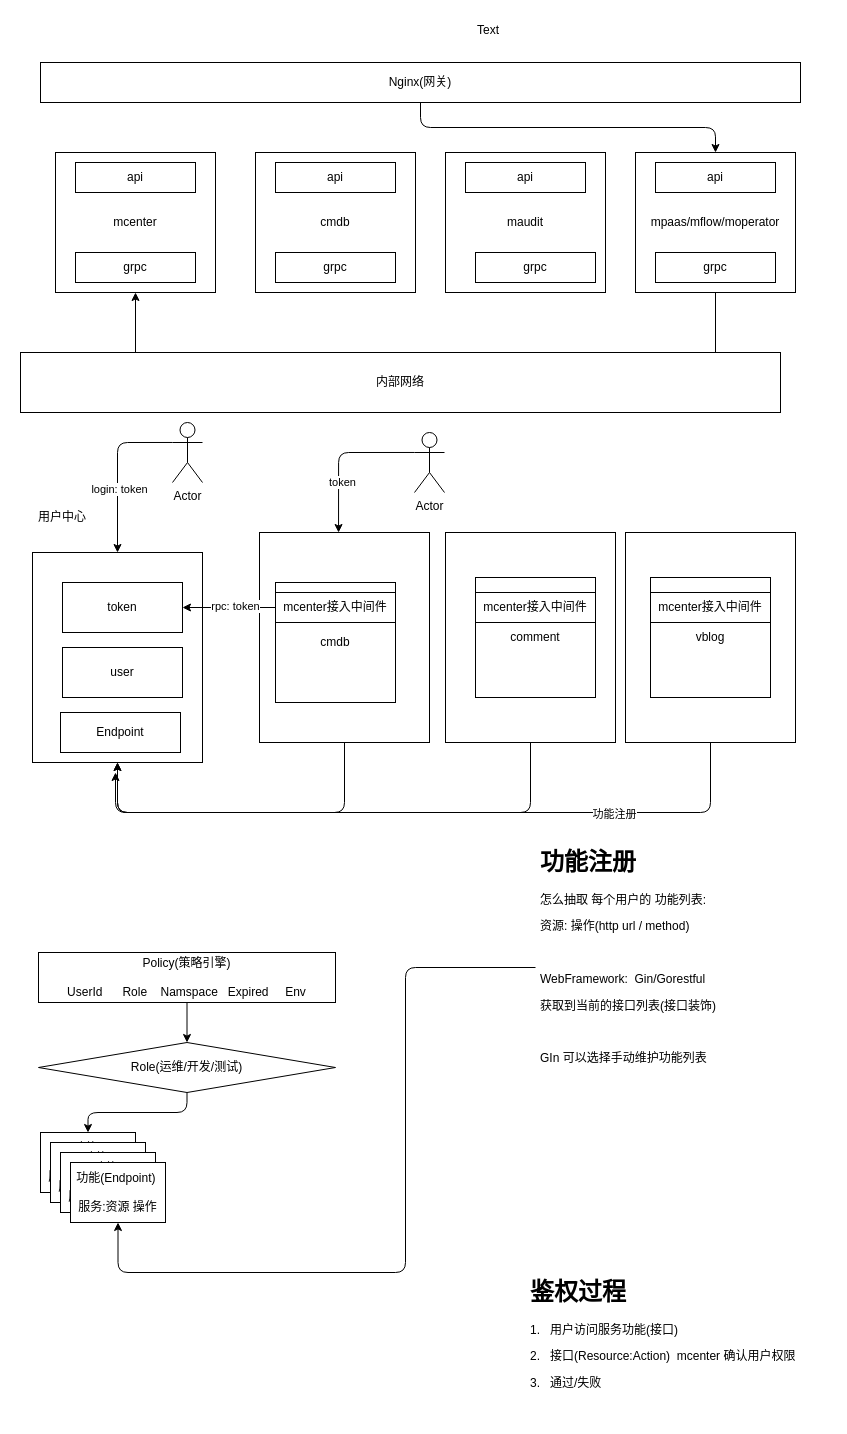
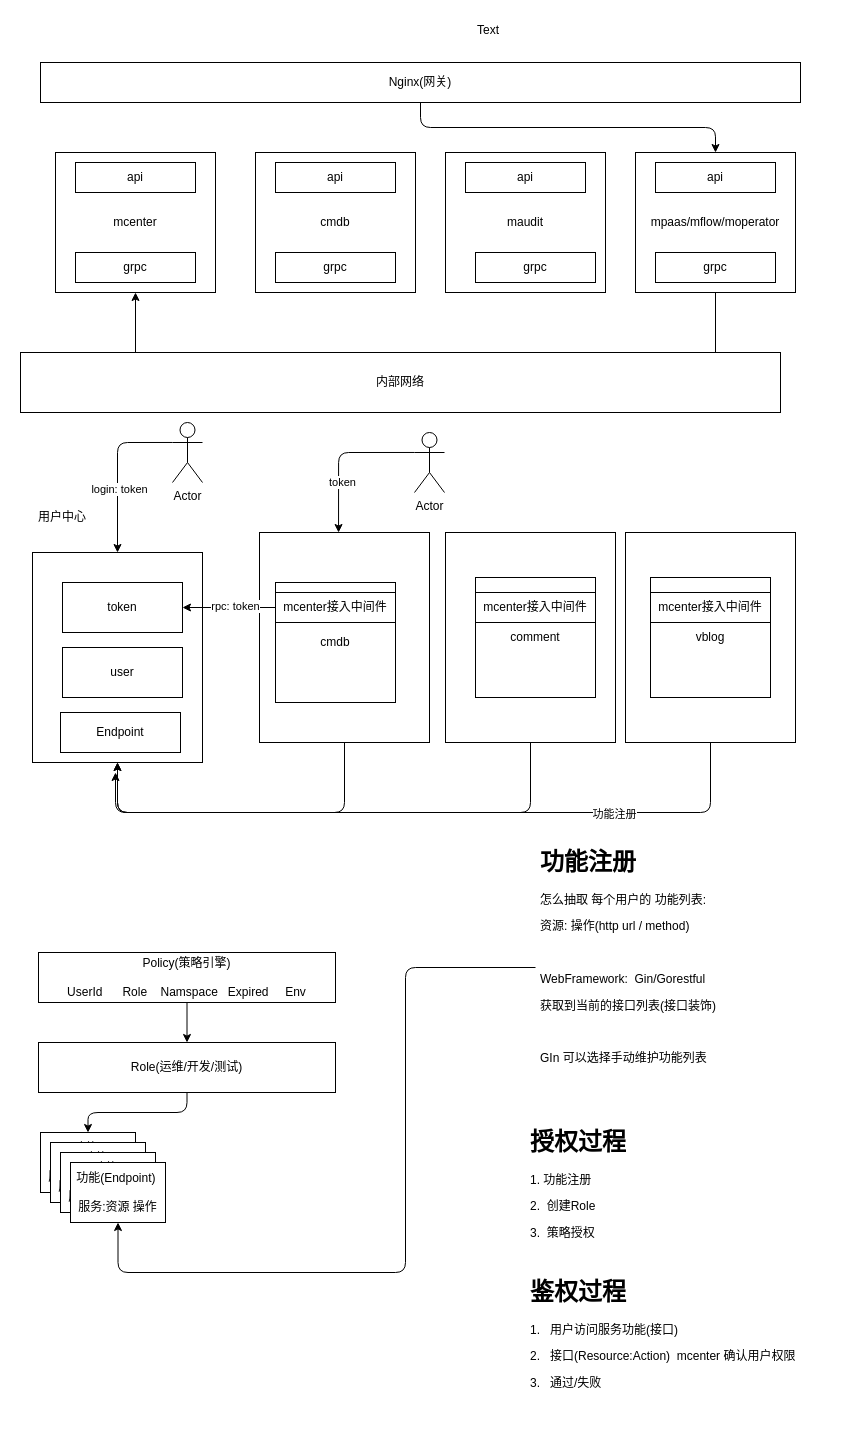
(187, 1068) -> (187, 1068)
none -> (621, 1193)
